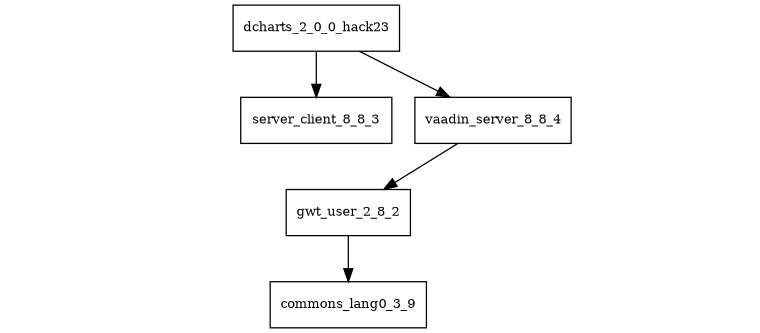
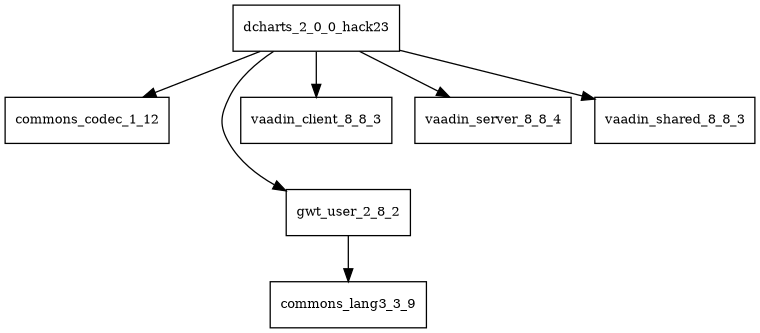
none -> (87, 120)
(316, 120) -> (316, 120)
none -> (675, 120)
(426, 163) -> (222, 119)
(348, 305) -> (348, 305)
